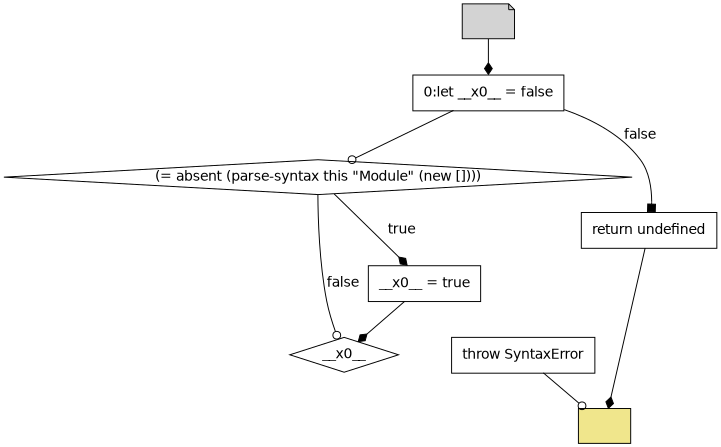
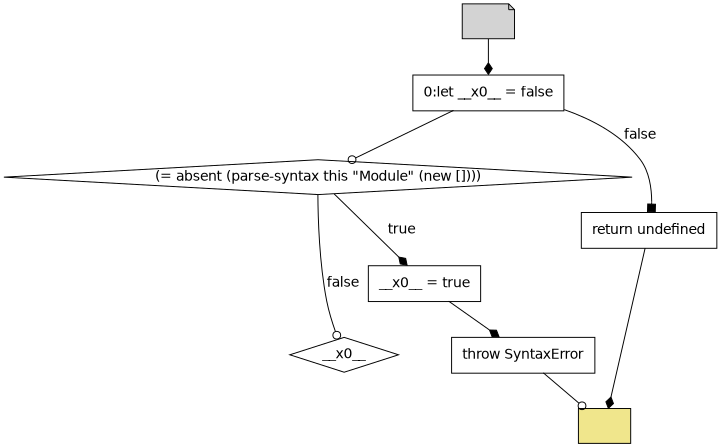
(386, 318) -> (469, 315)
